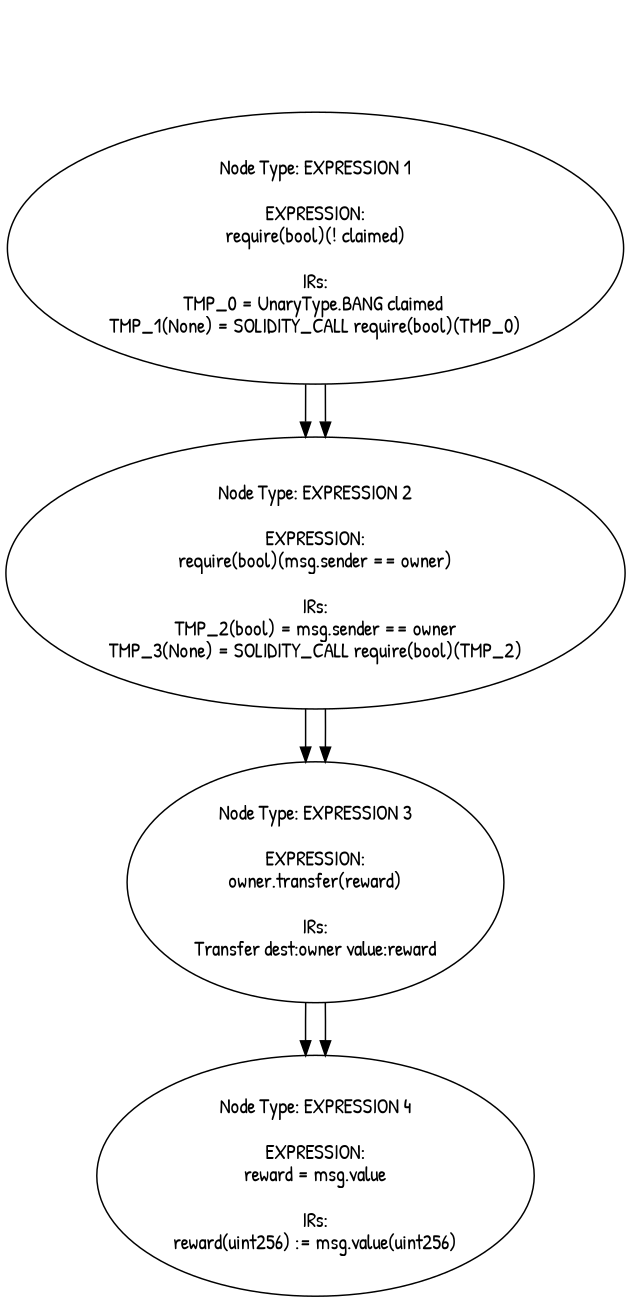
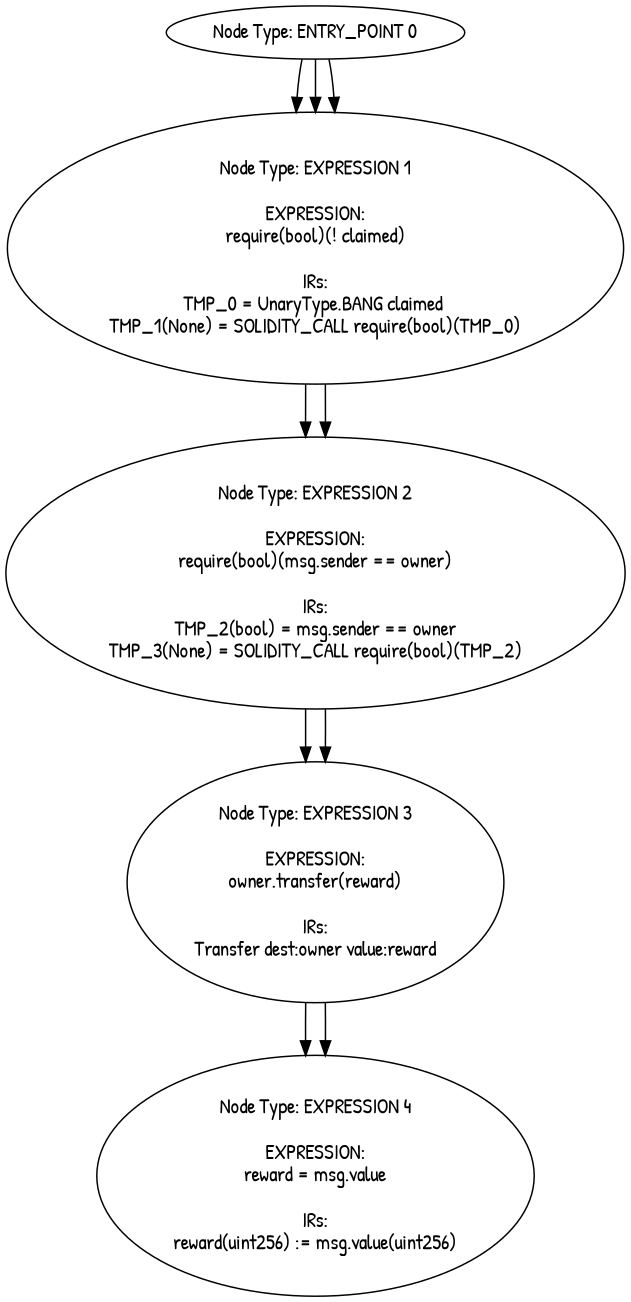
none -> (316, 33)
